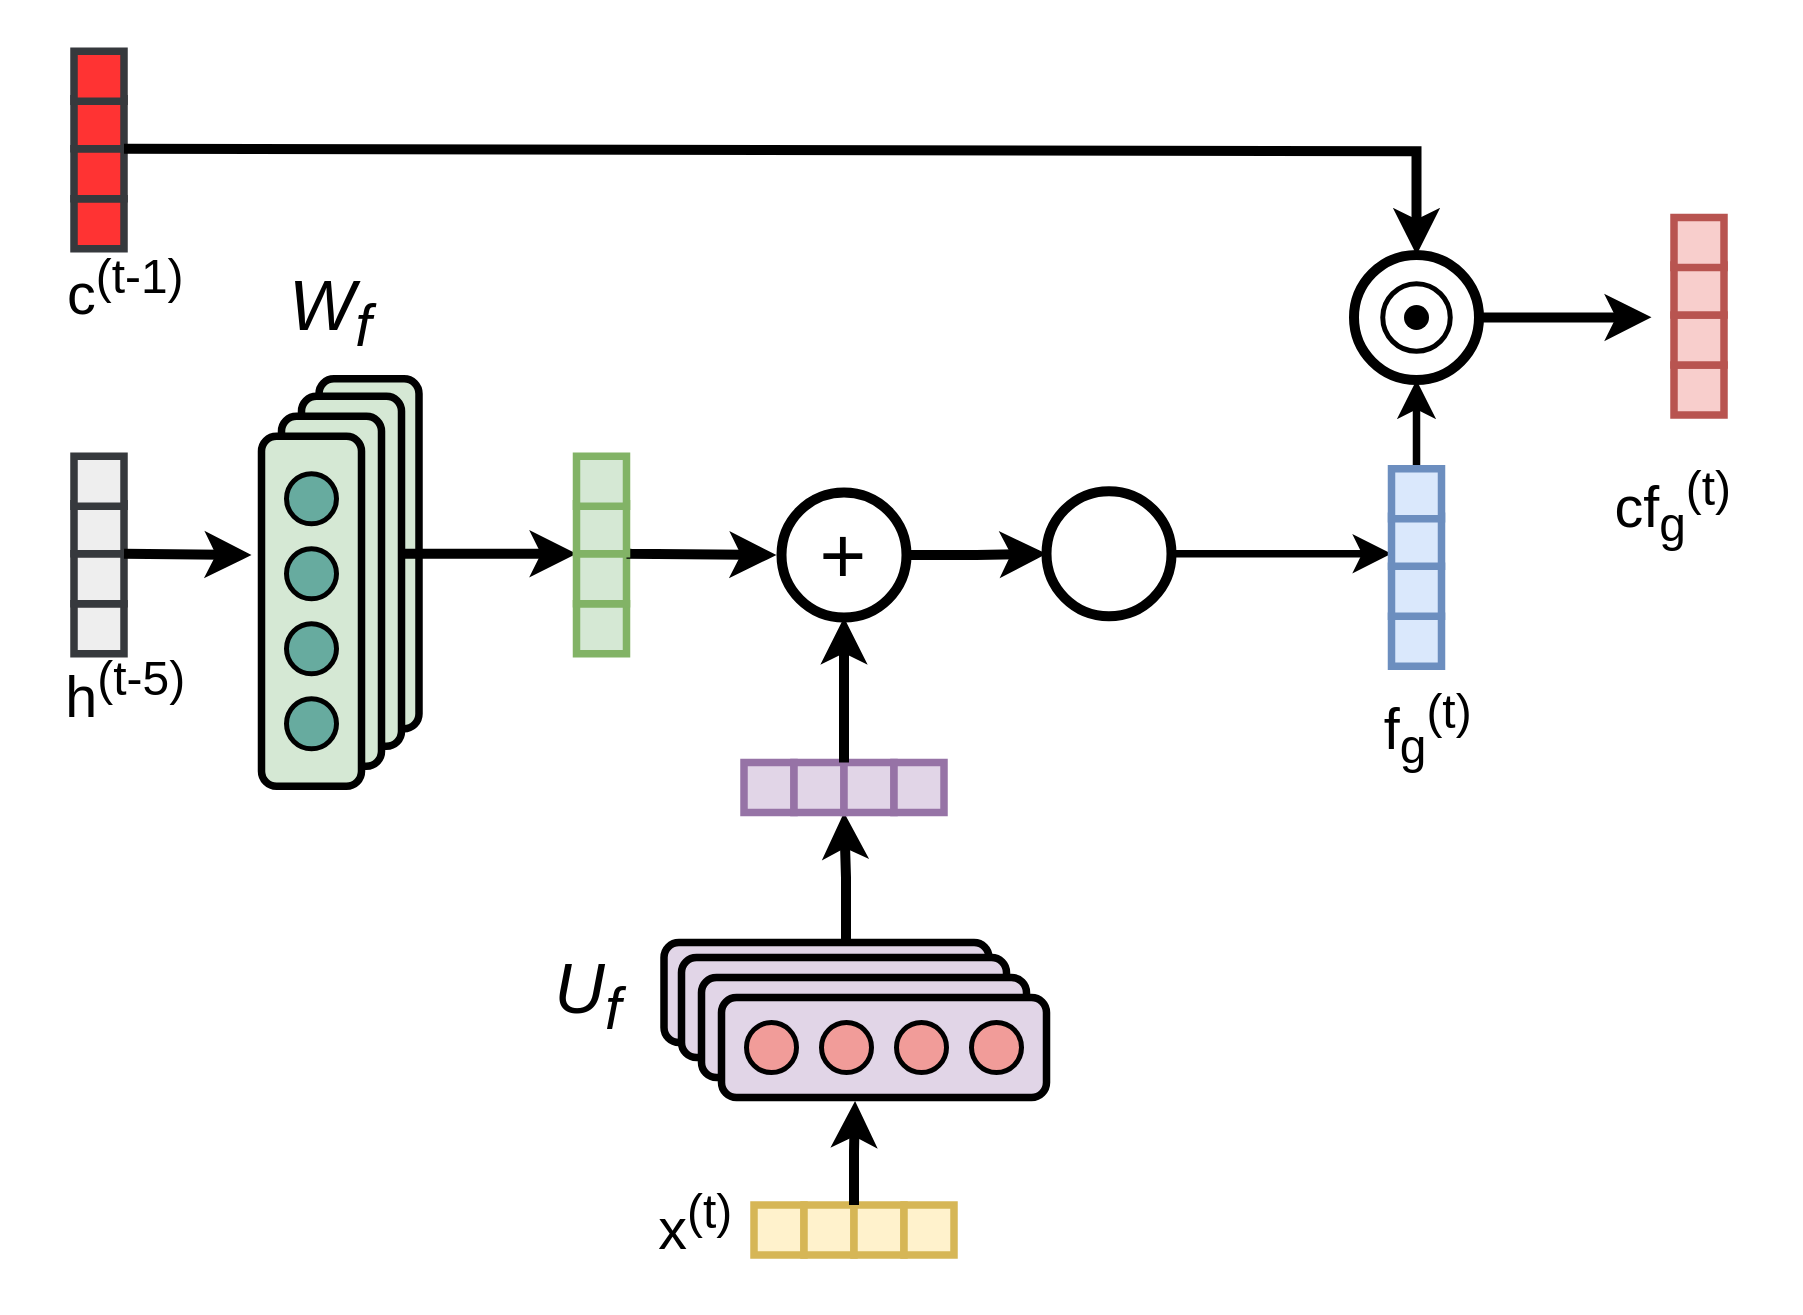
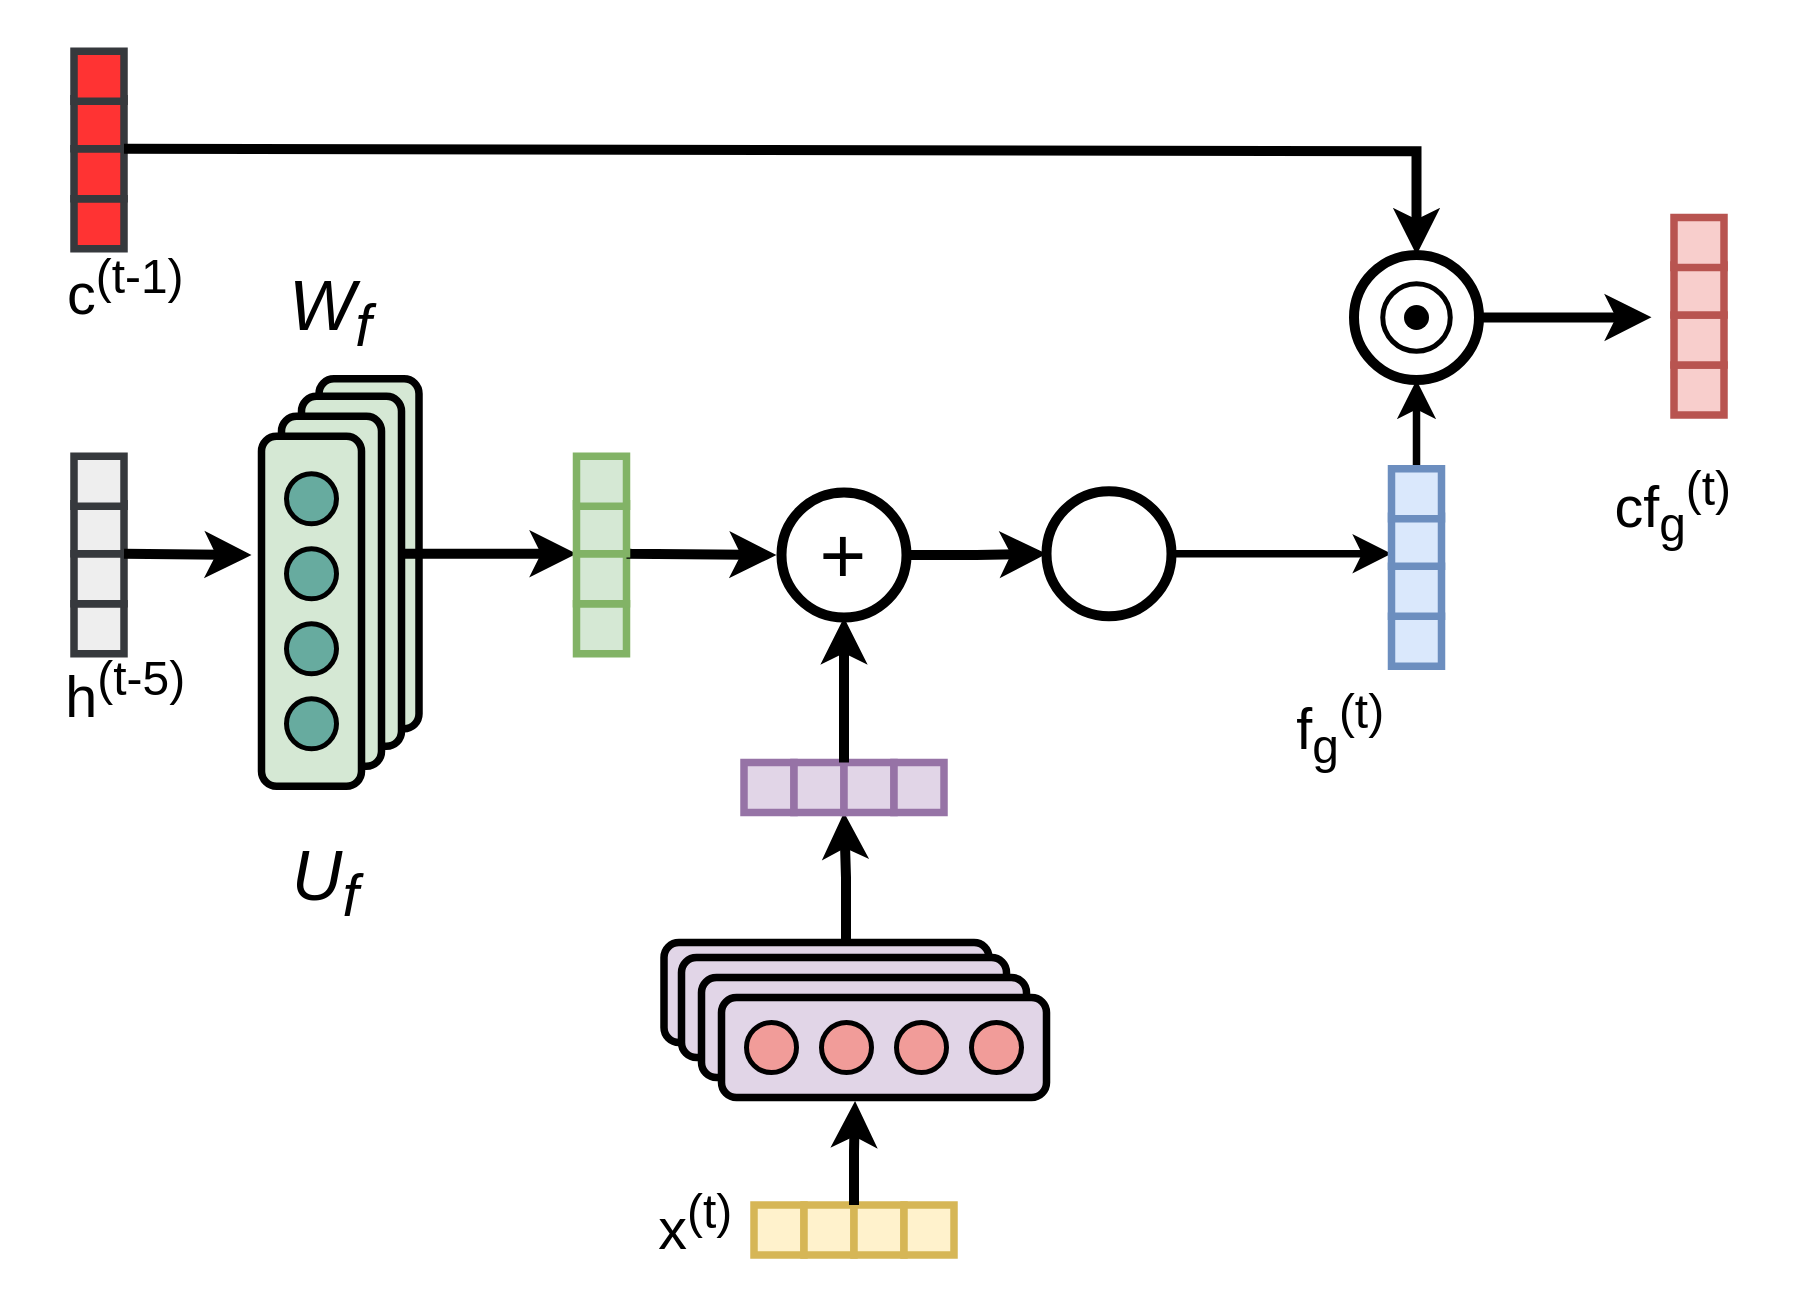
(1429, 729) -> (1341, 729)
(589, 995) -> (326, 883)
